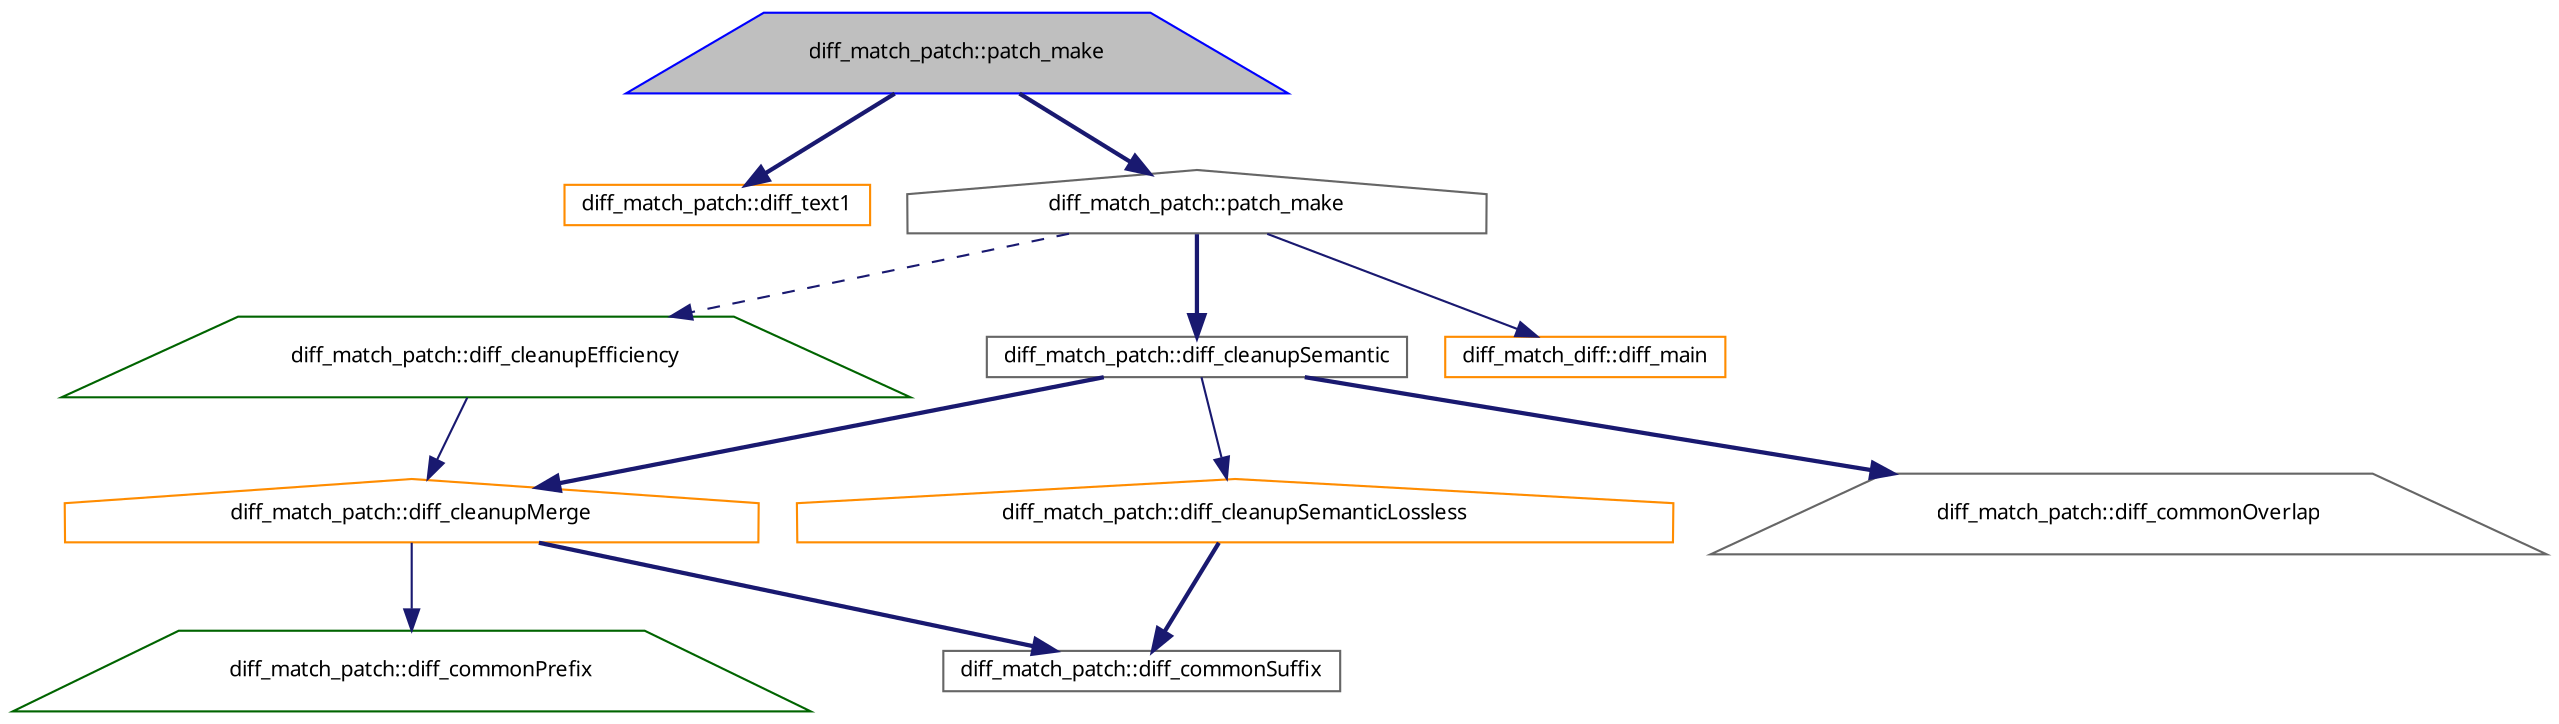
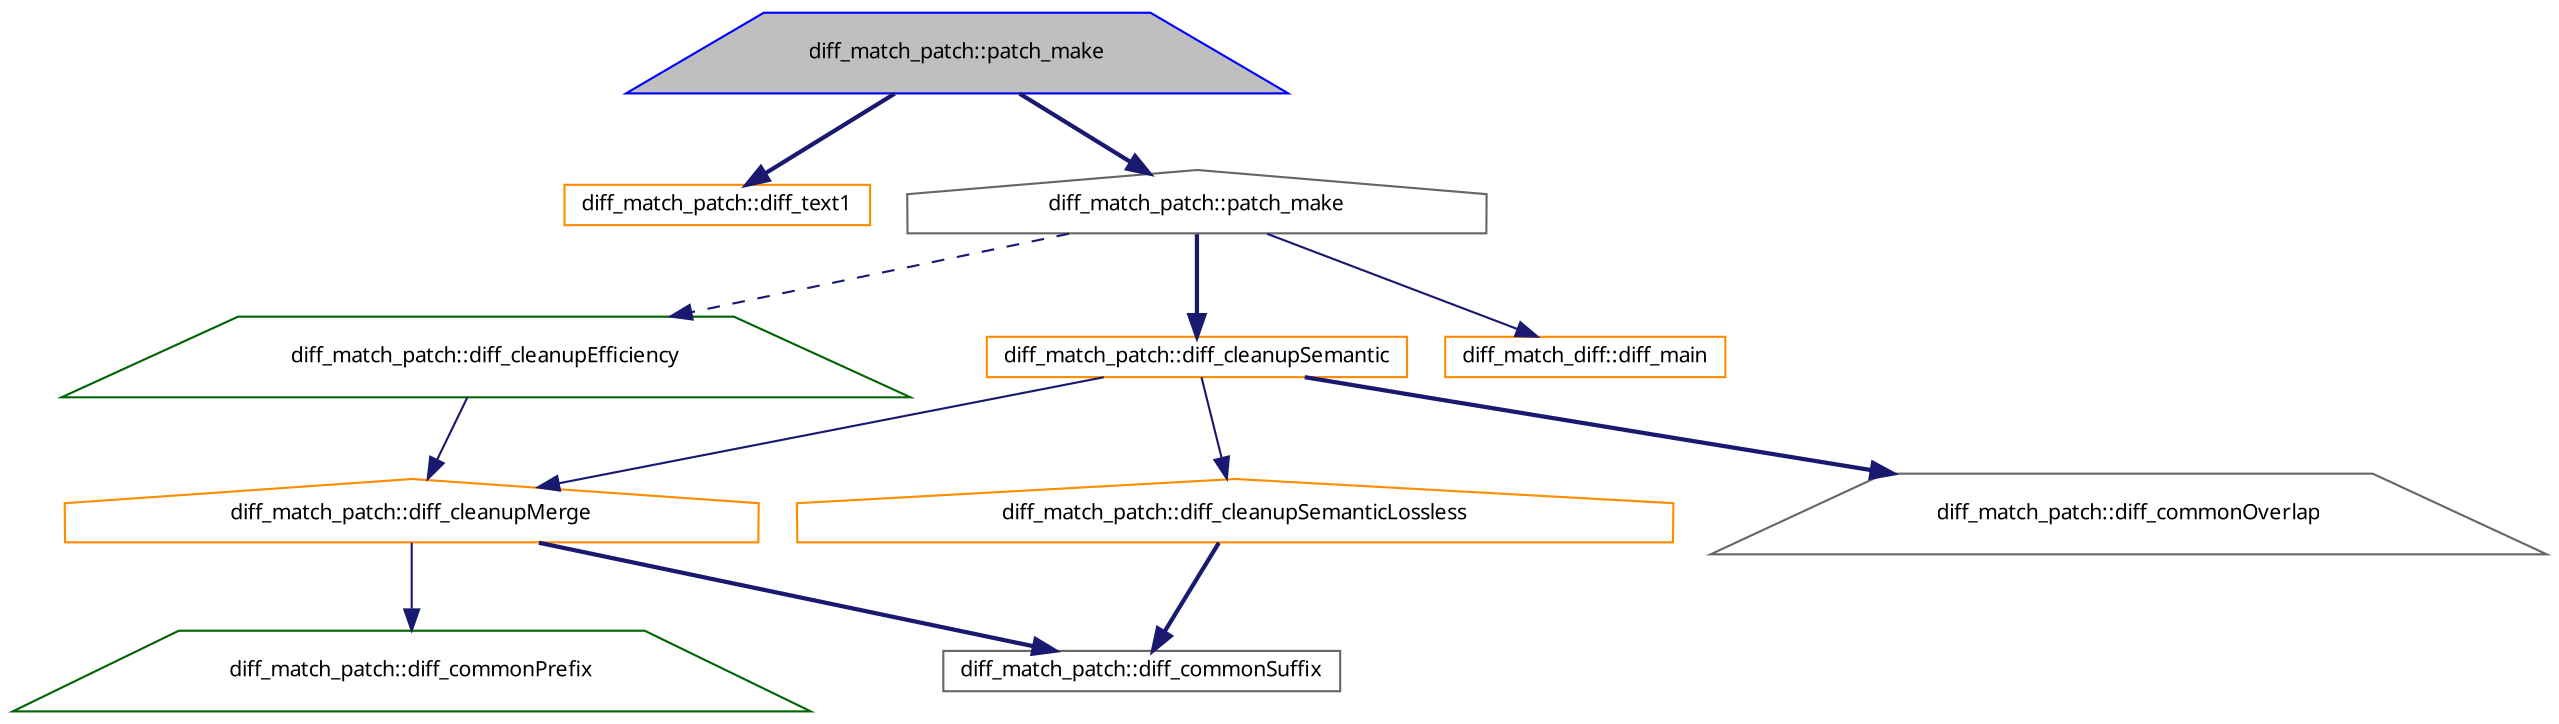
(1197, 357) -> (1197, 357)
(831, 430) -> (831, 430)
